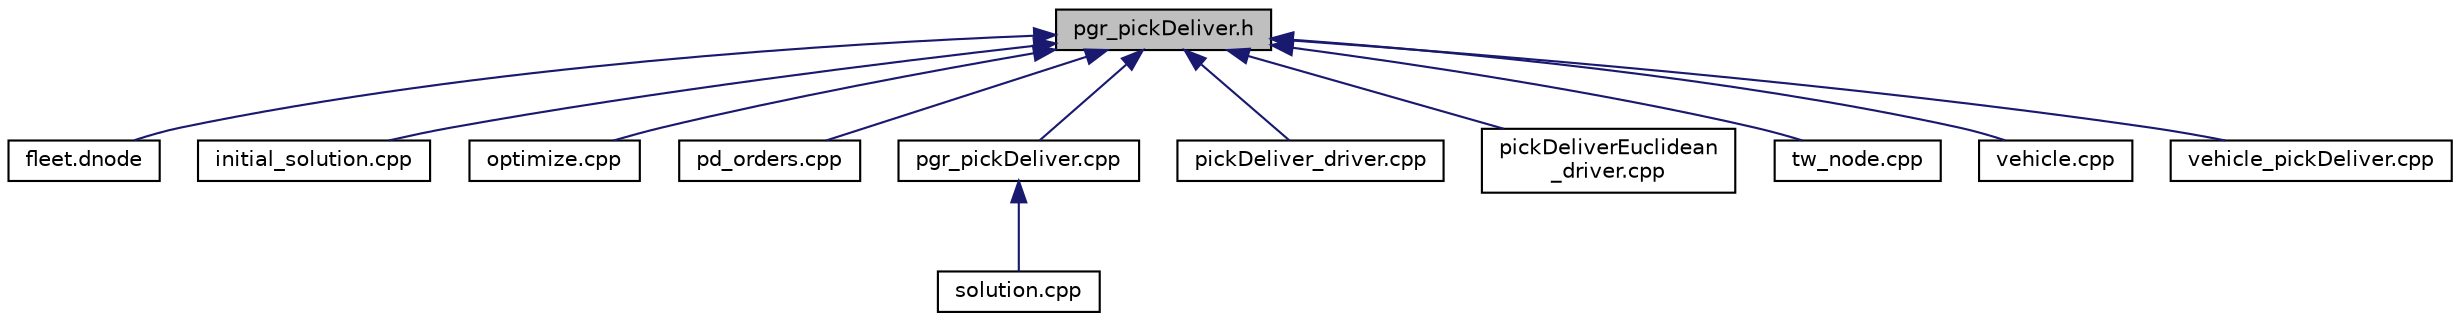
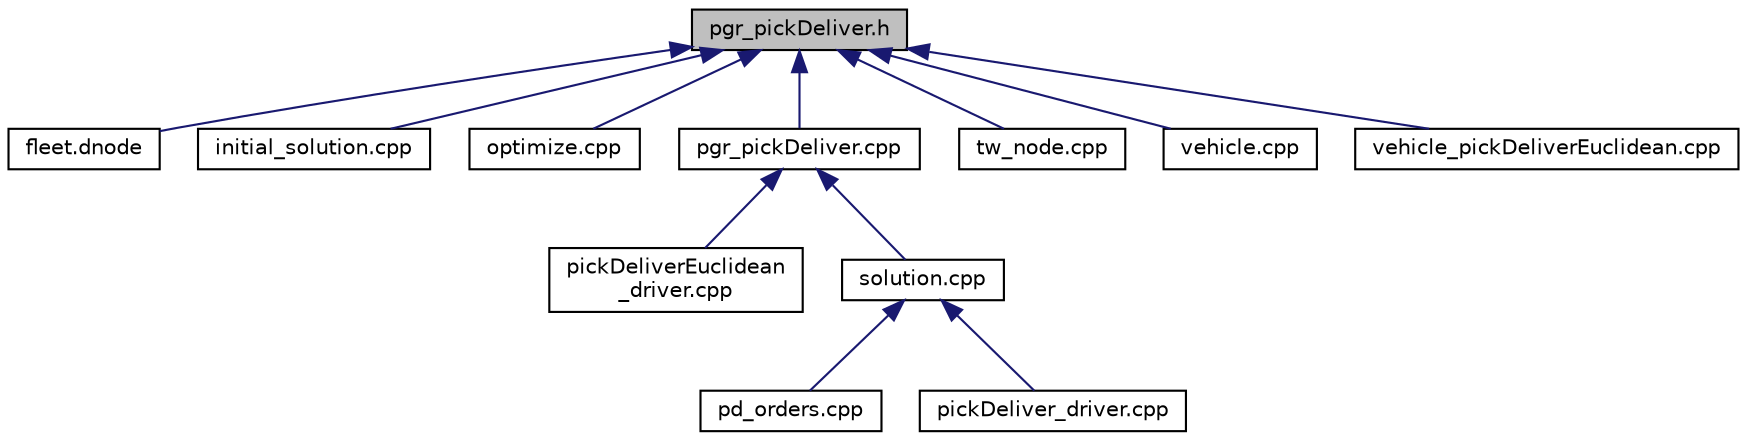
(1376, 92) -> (736, 217)
(956, 99) -> (849, 353)
(1245, 103) -> (996, 353)
(2311, 161) -> (1547, 149)
